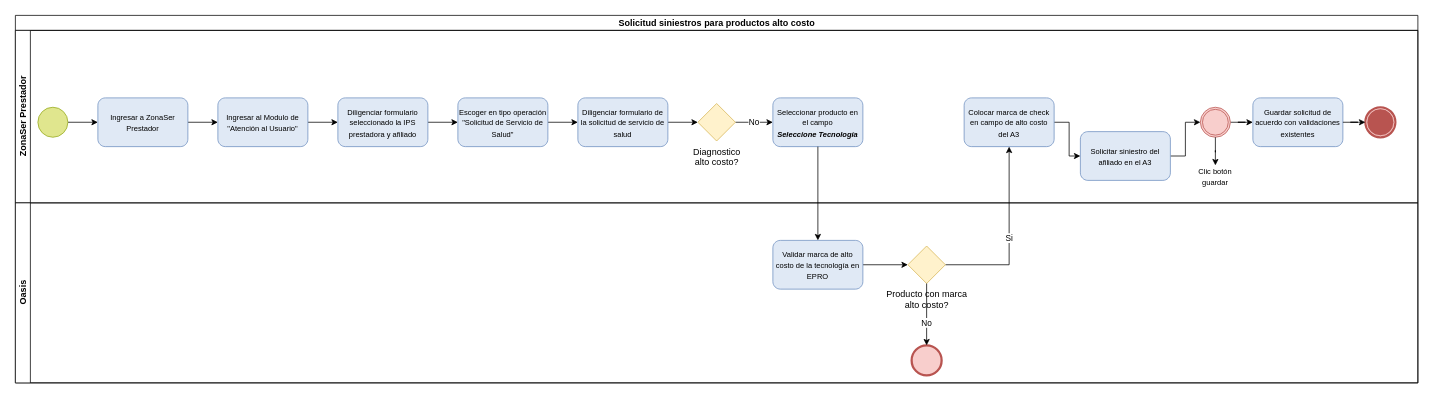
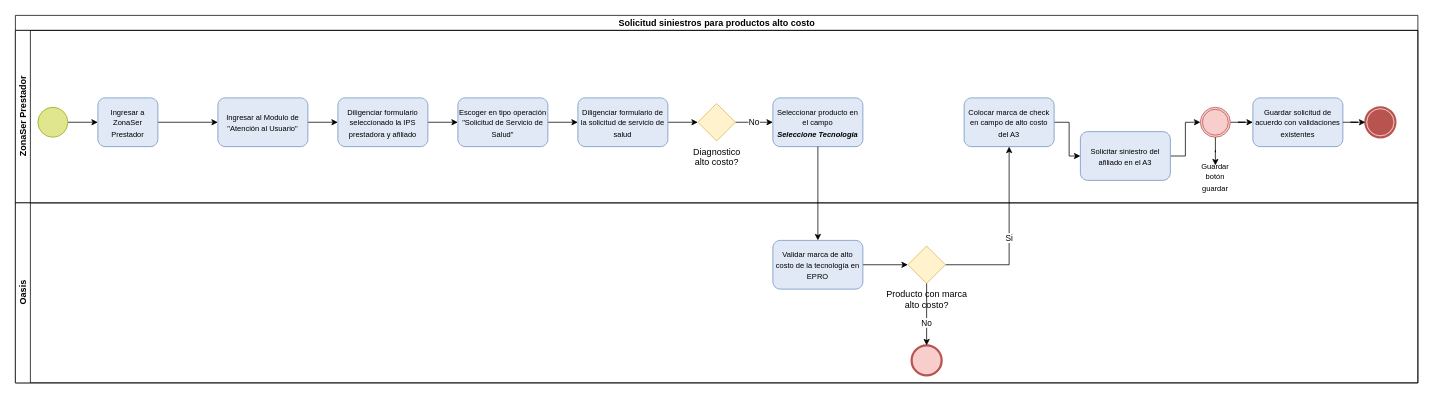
(143, 122) -> (128, 122)
(1215, 177) -> (1215, 177)
